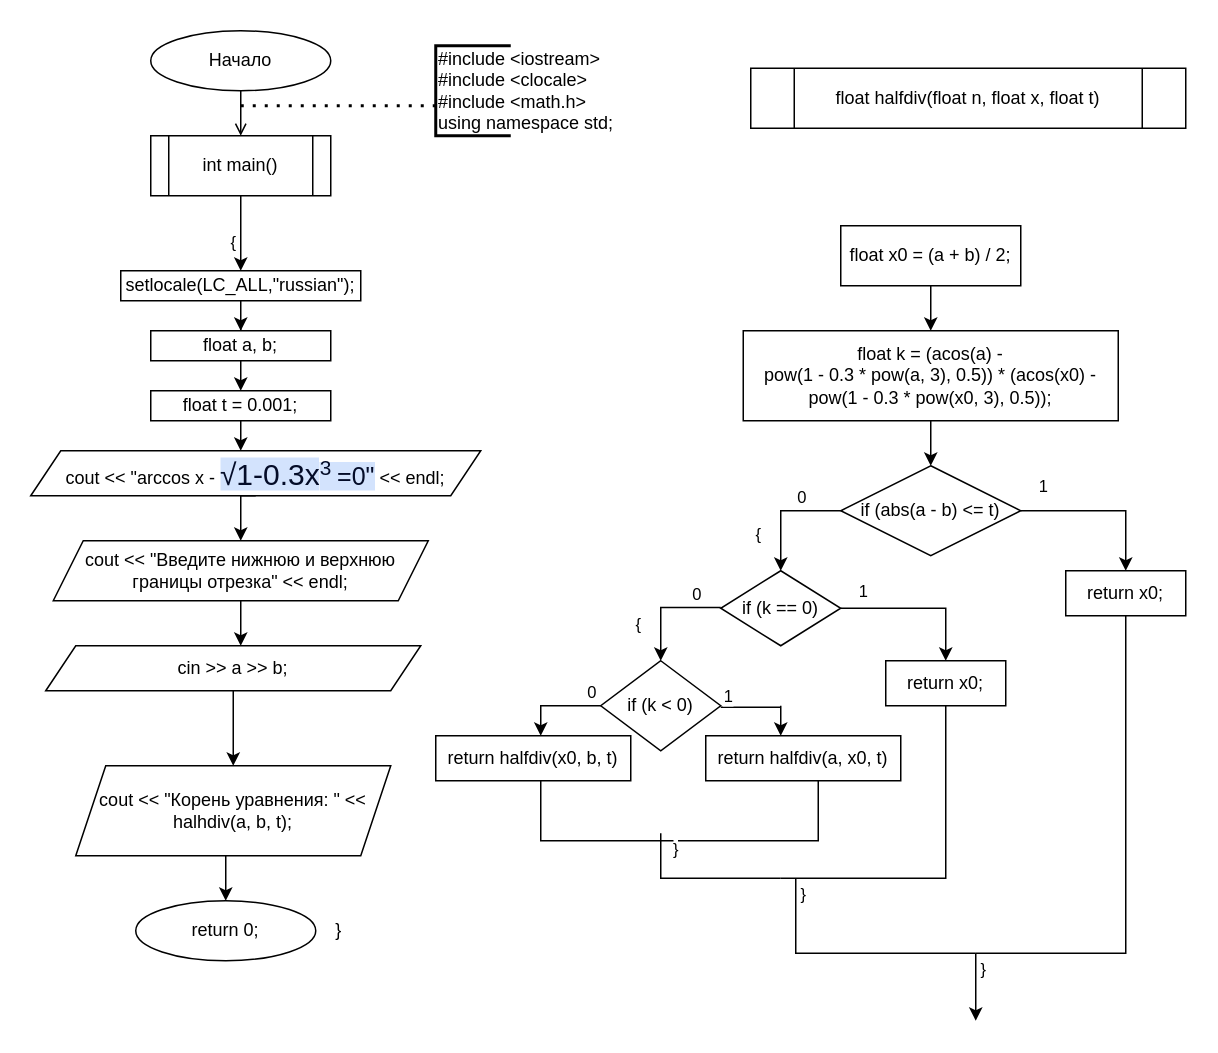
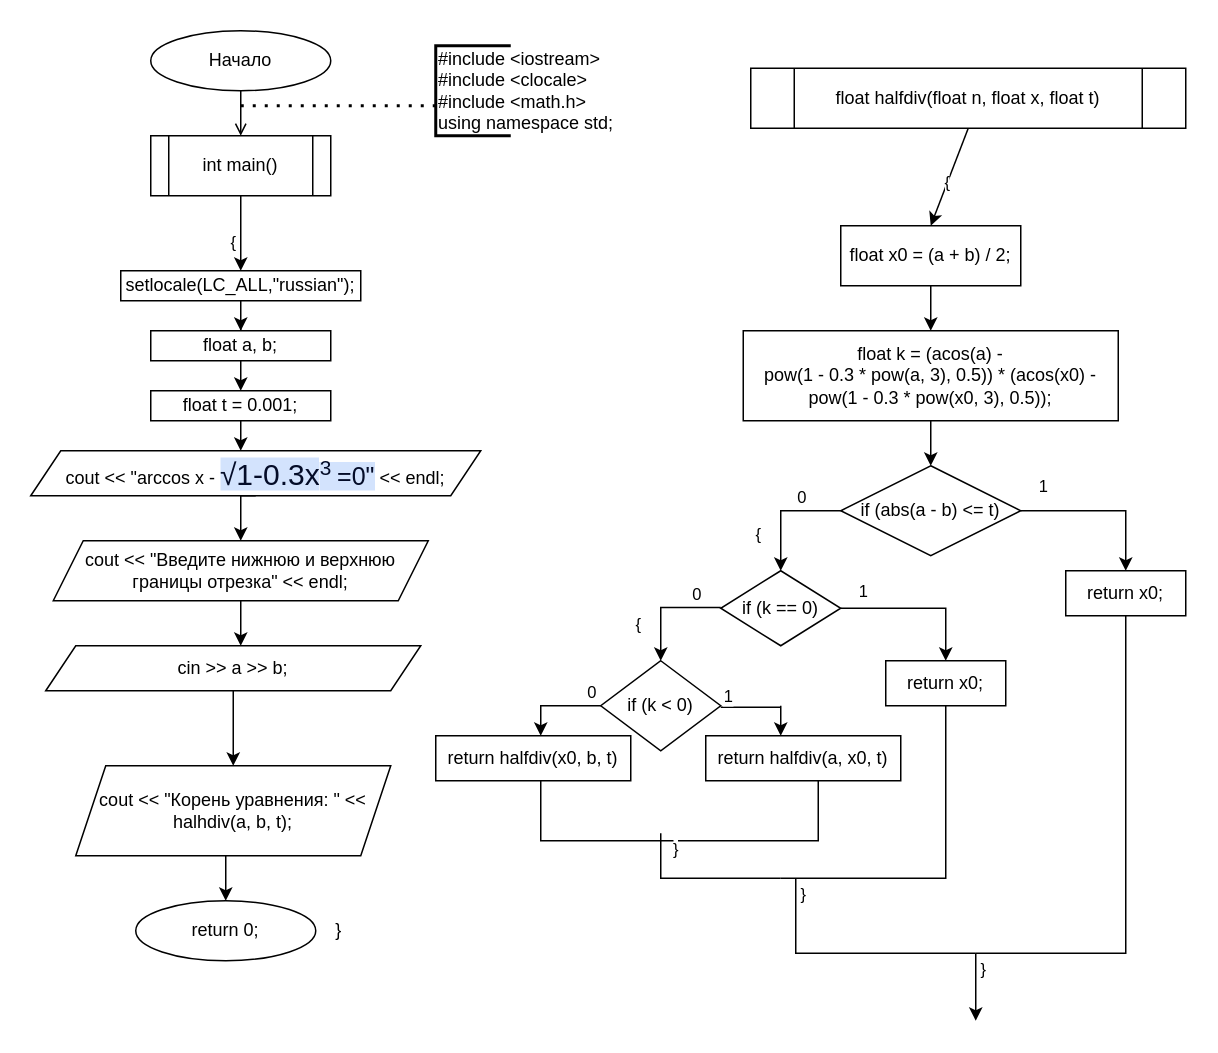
none -> (951, 173)
